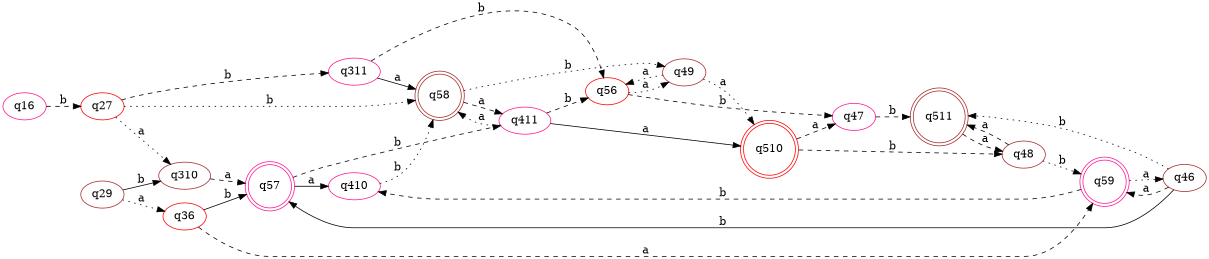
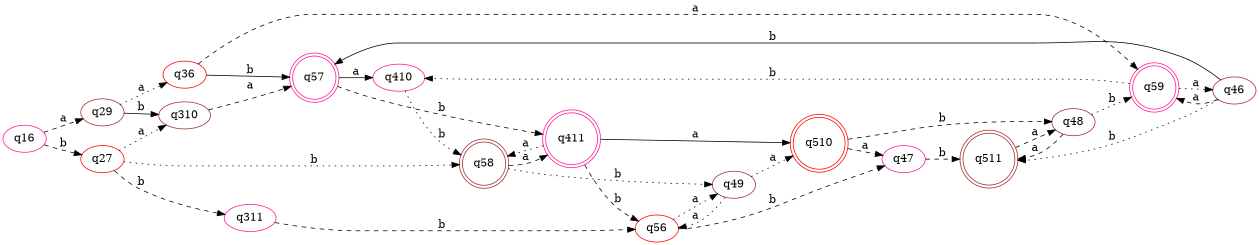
(393, 83) -> none
(525, 121) -> (572, 139)
none -> (60, 127)
(734, 199) -> (781, 79)
